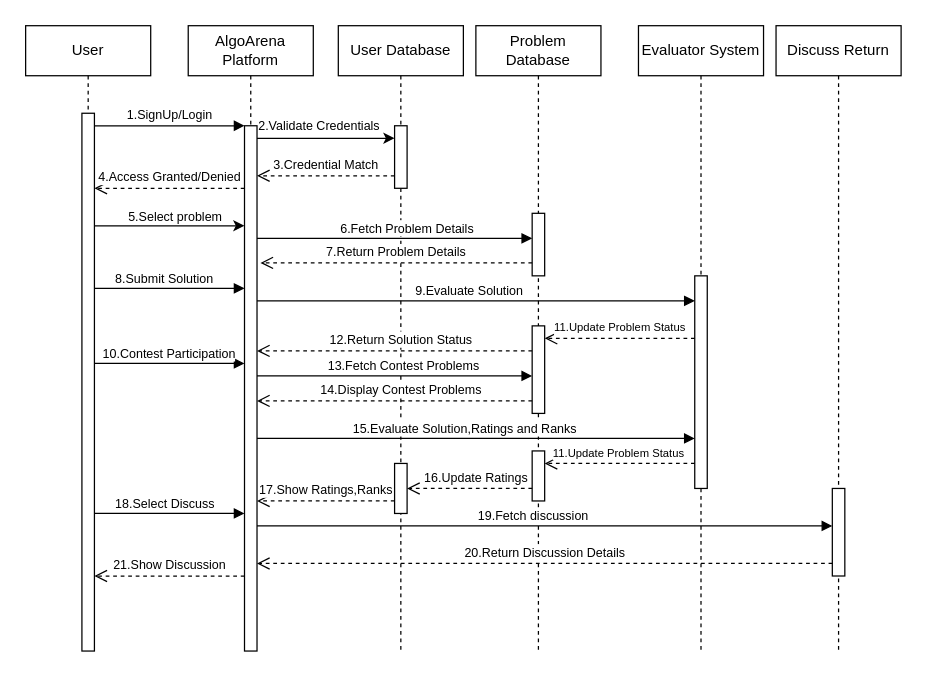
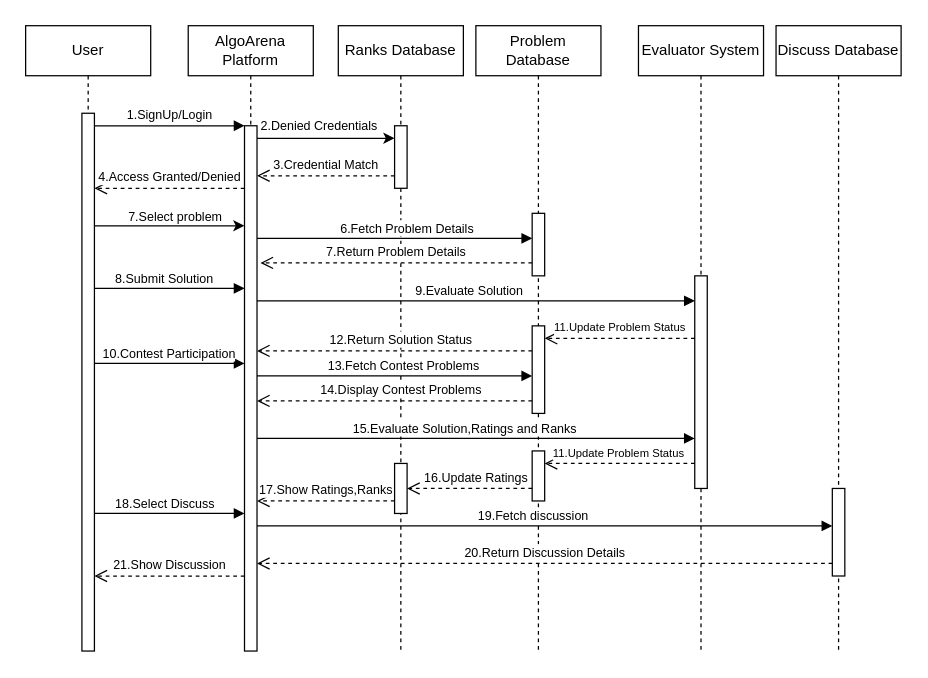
(401, 51) -> (401, 51)
(838, 51) -> (838, 51)
(319, 126) -> (319, 126)
(176, 217) -> (176, 217)
